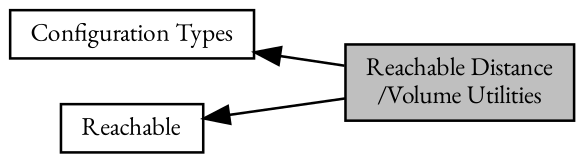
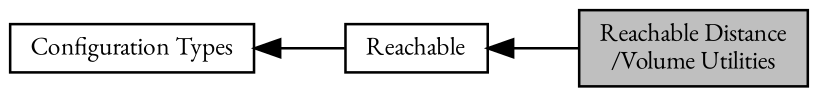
(312, 61) -> (312, 48)
